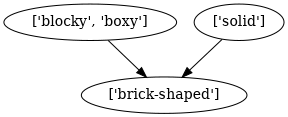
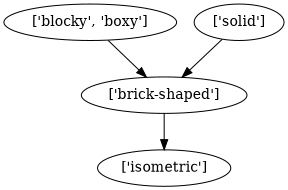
none -> (164, 168)
